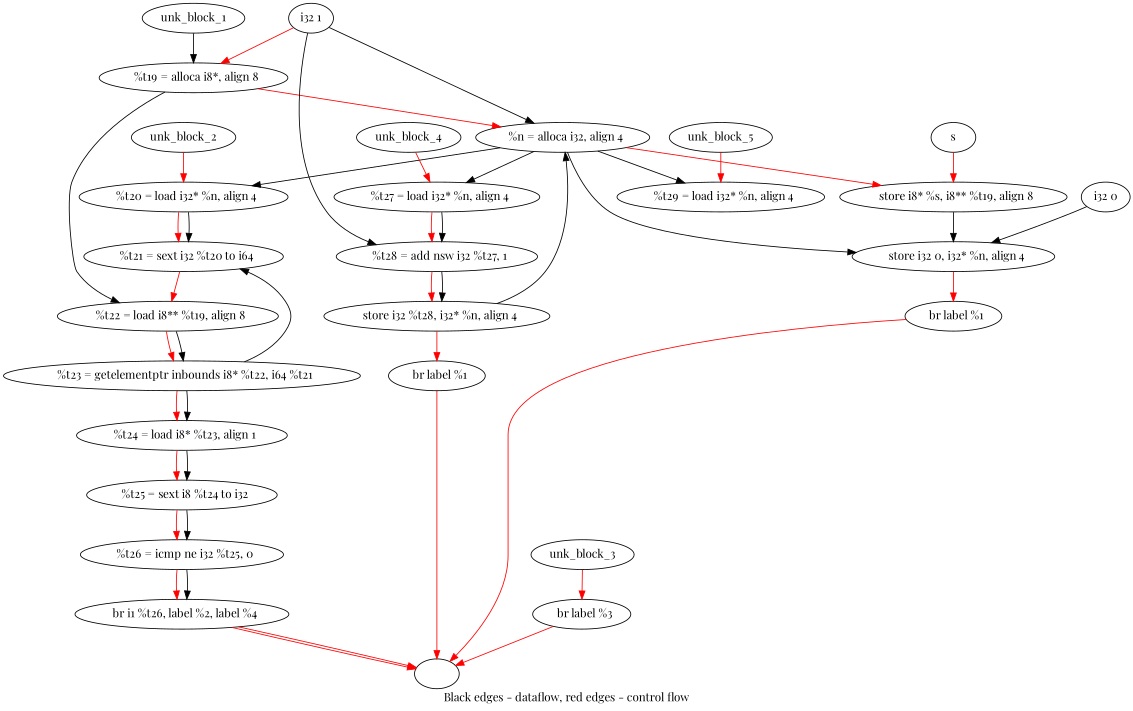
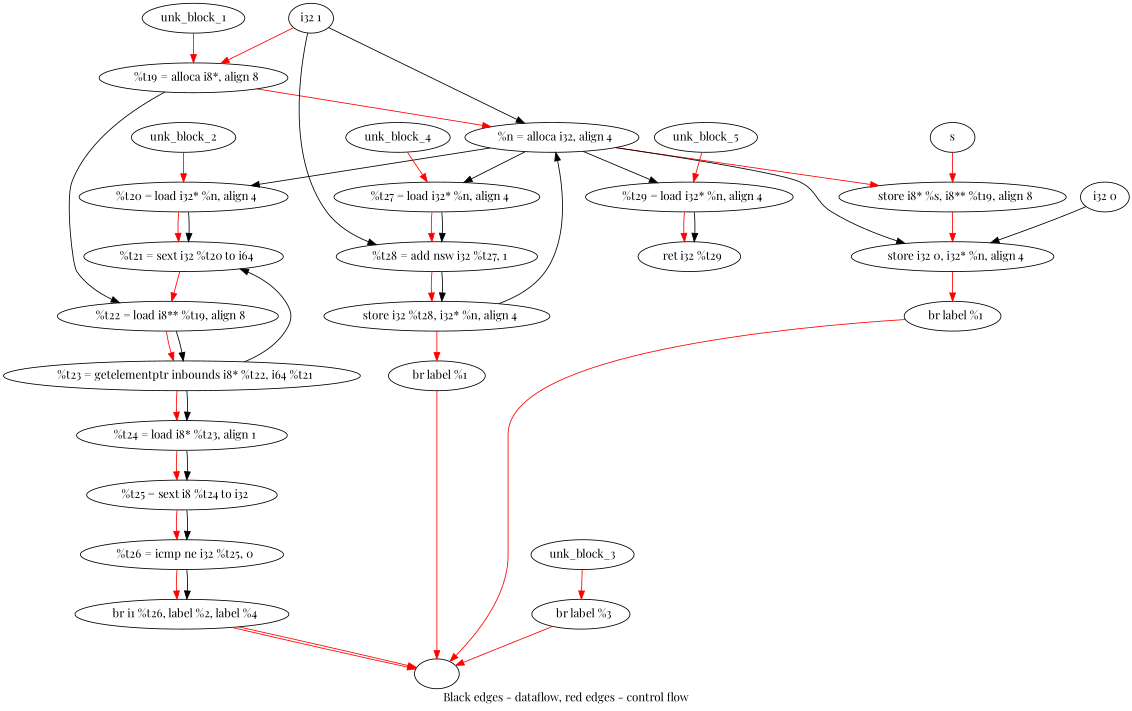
(194, 44) -> (194, 44)
(953, 223) -> (953, 223)
none -> (689, 257)
